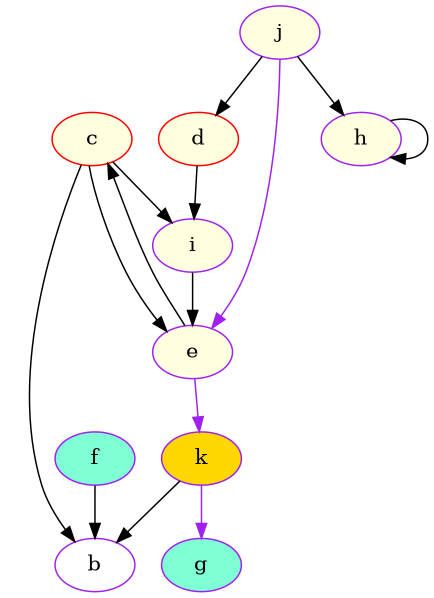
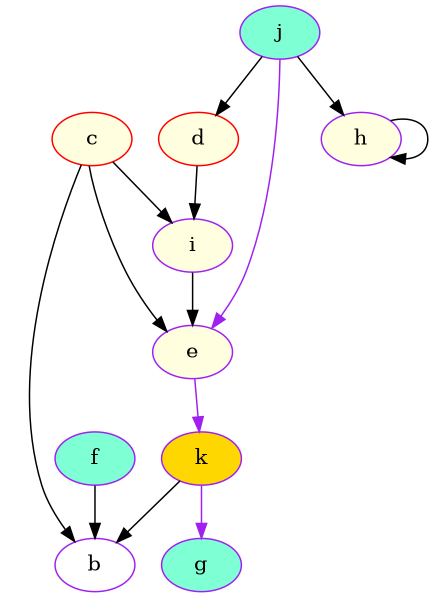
(280, 33) -> (280, 33)
(144, 254) -> none
